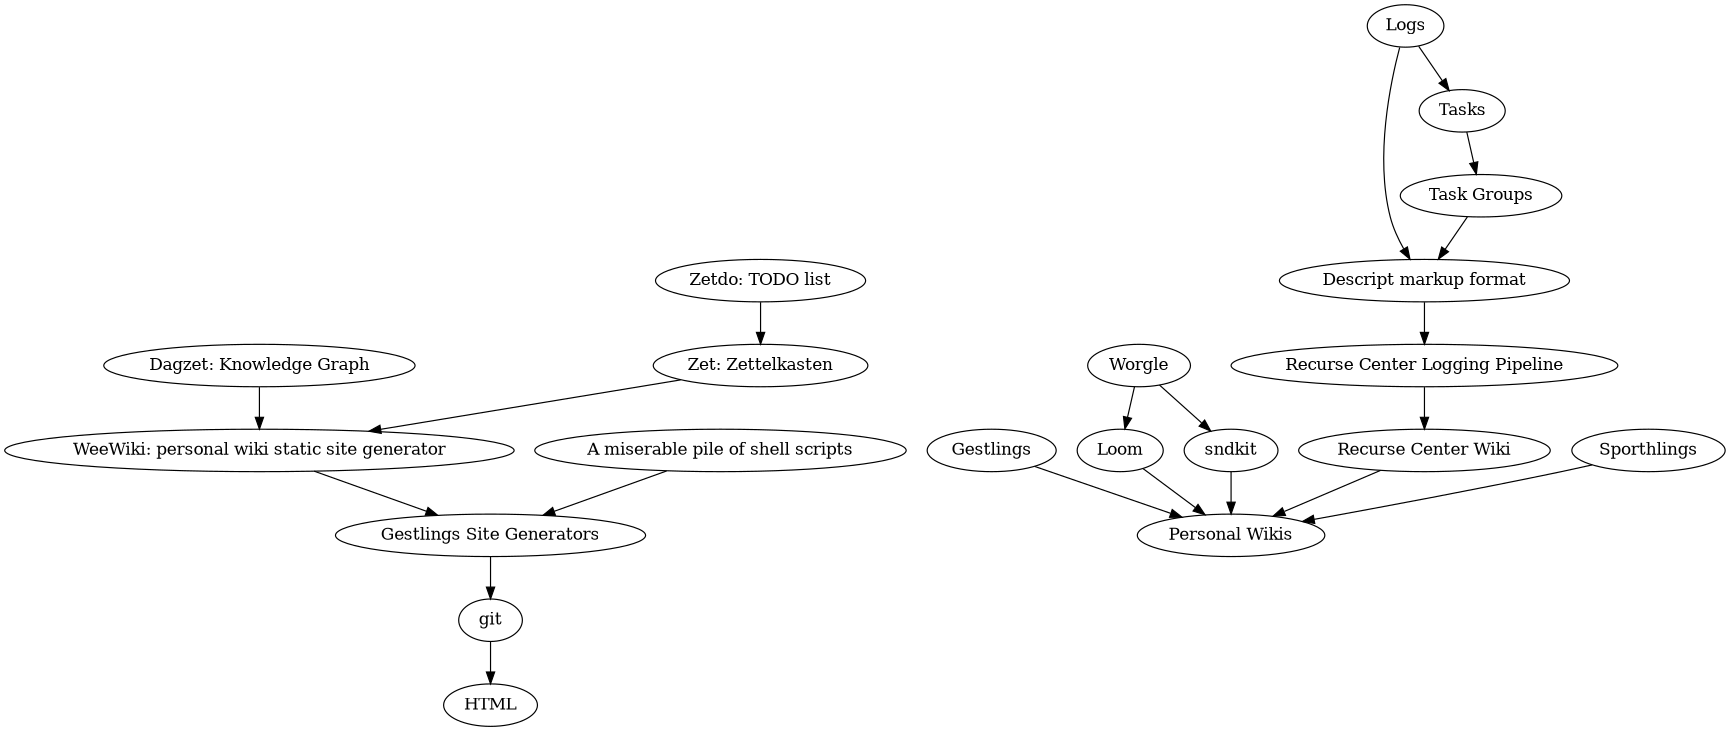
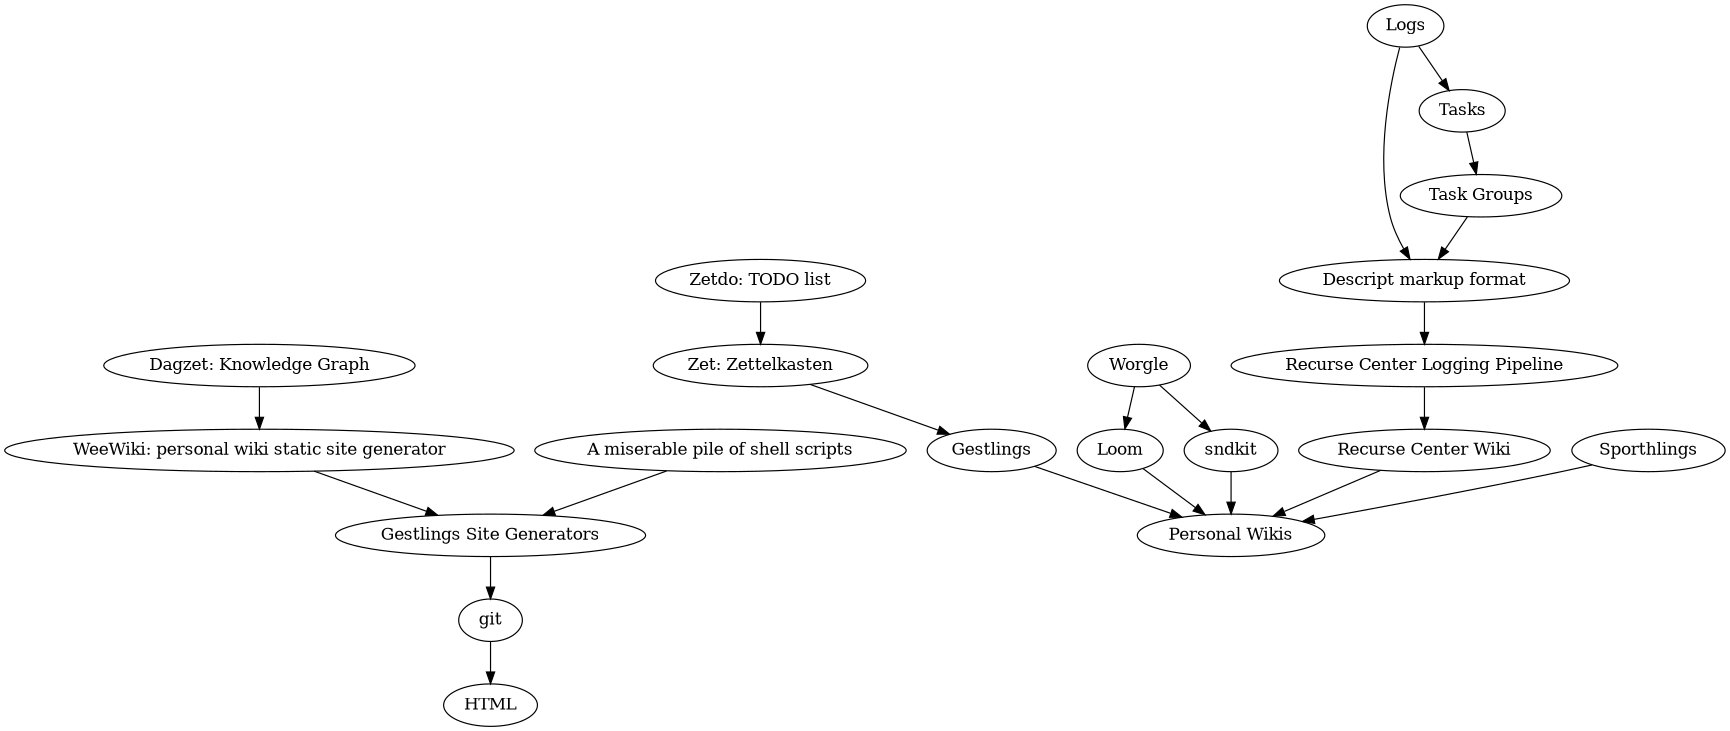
(531, 405) -> (874, 407)
